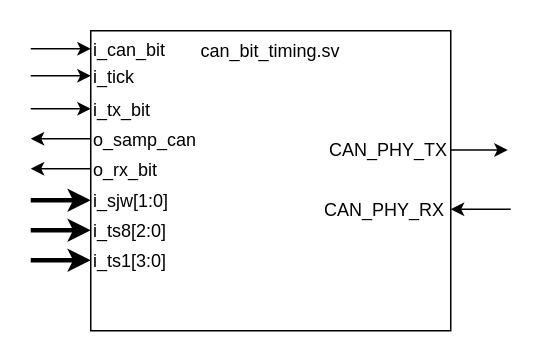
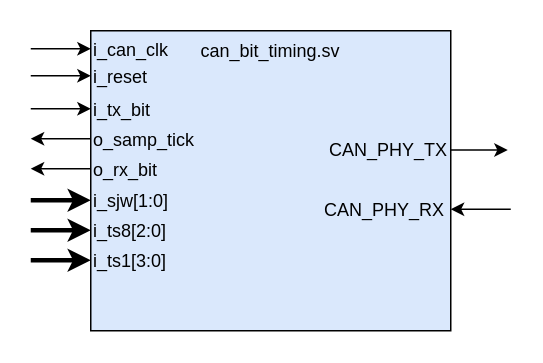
(122, 50) -> (122, 50)
(119, 77) -> (122, 77)
(122, 140) -> (122, 140)
(271, 181) -> (271, 181)
